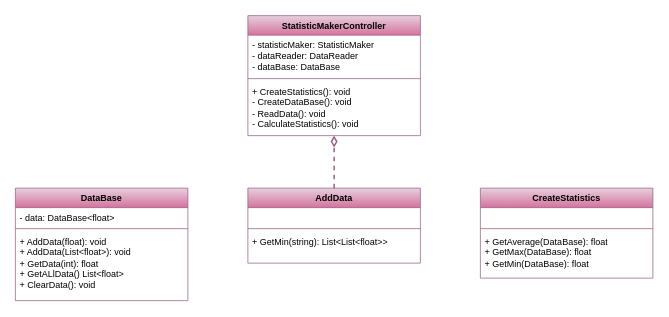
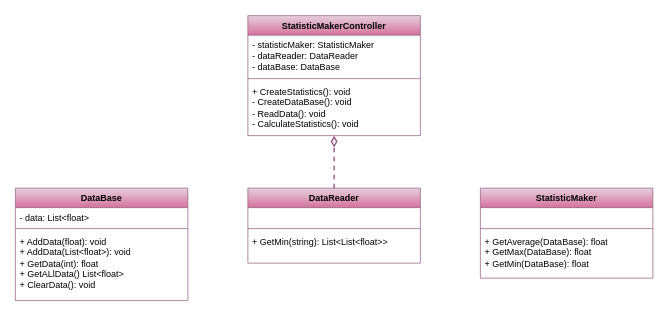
(334, 199) -> (334, 199)
(567, 199) -> (567, 199)
(73, 218) -> (62, 218)
